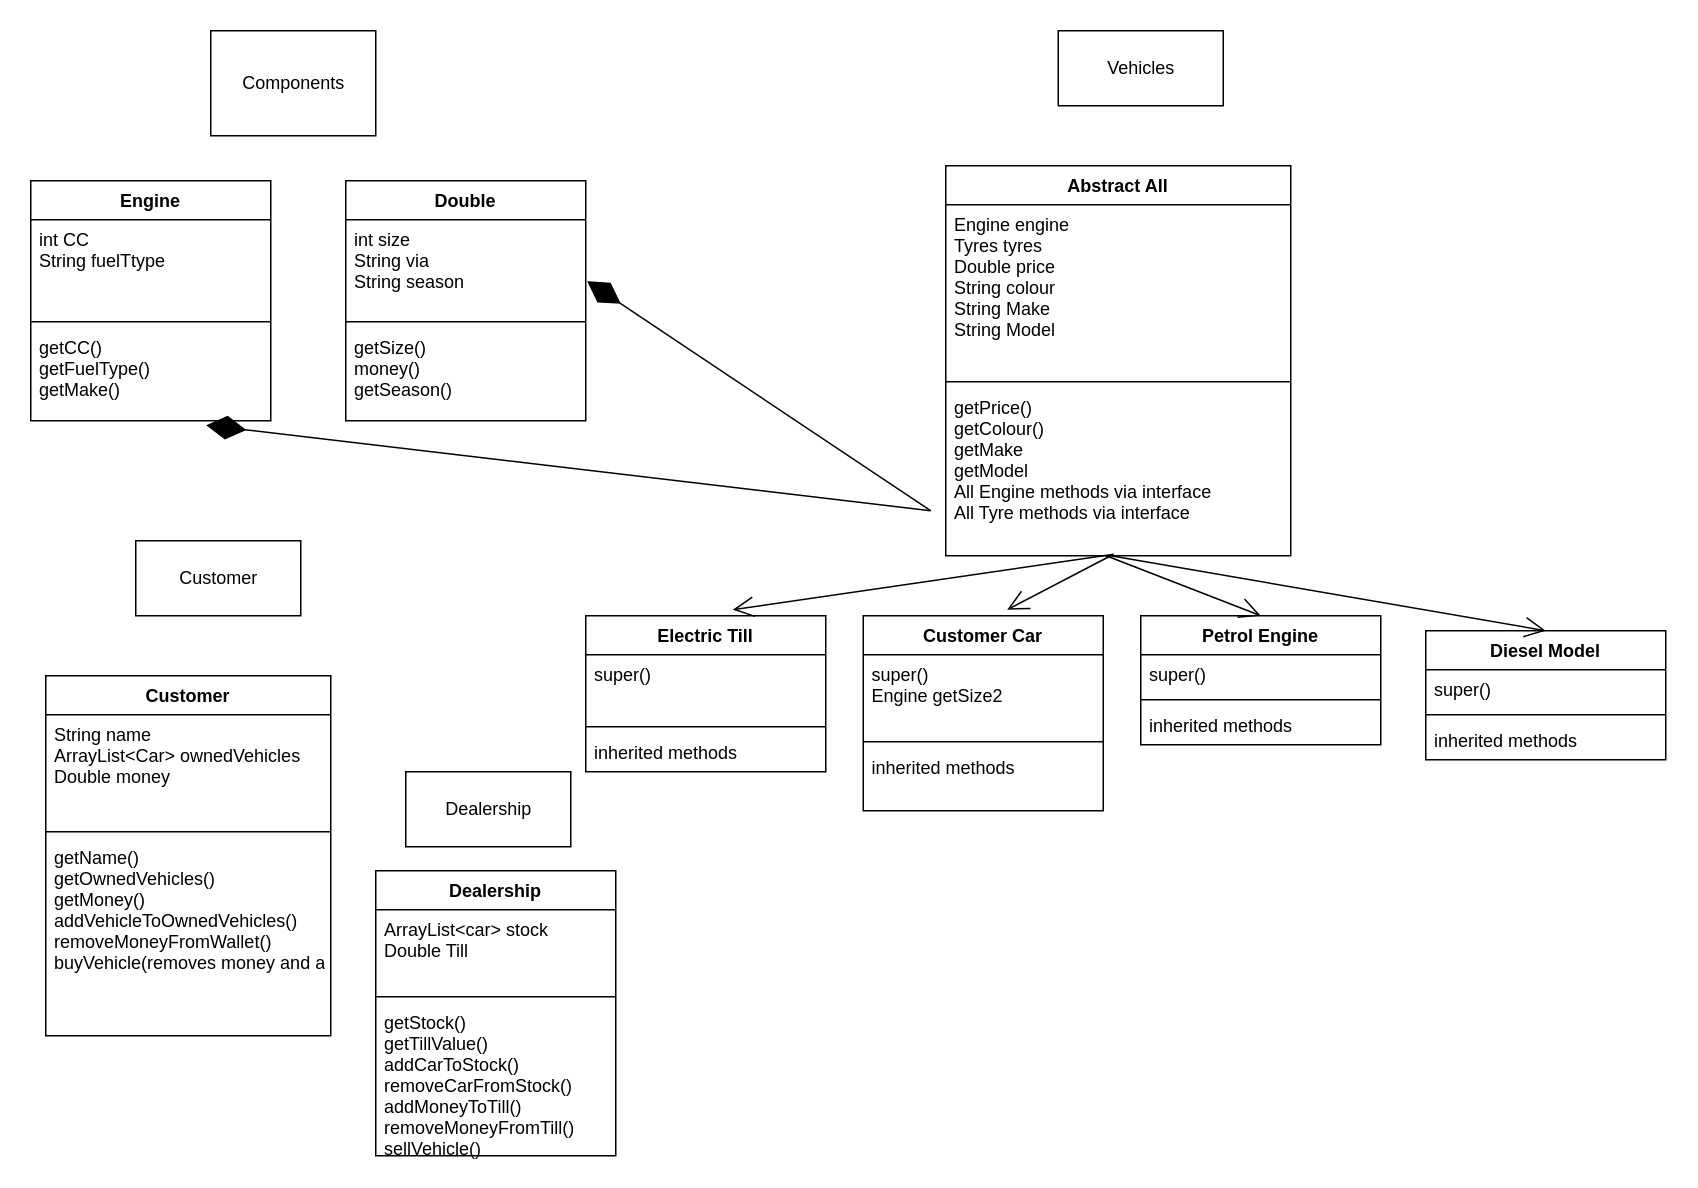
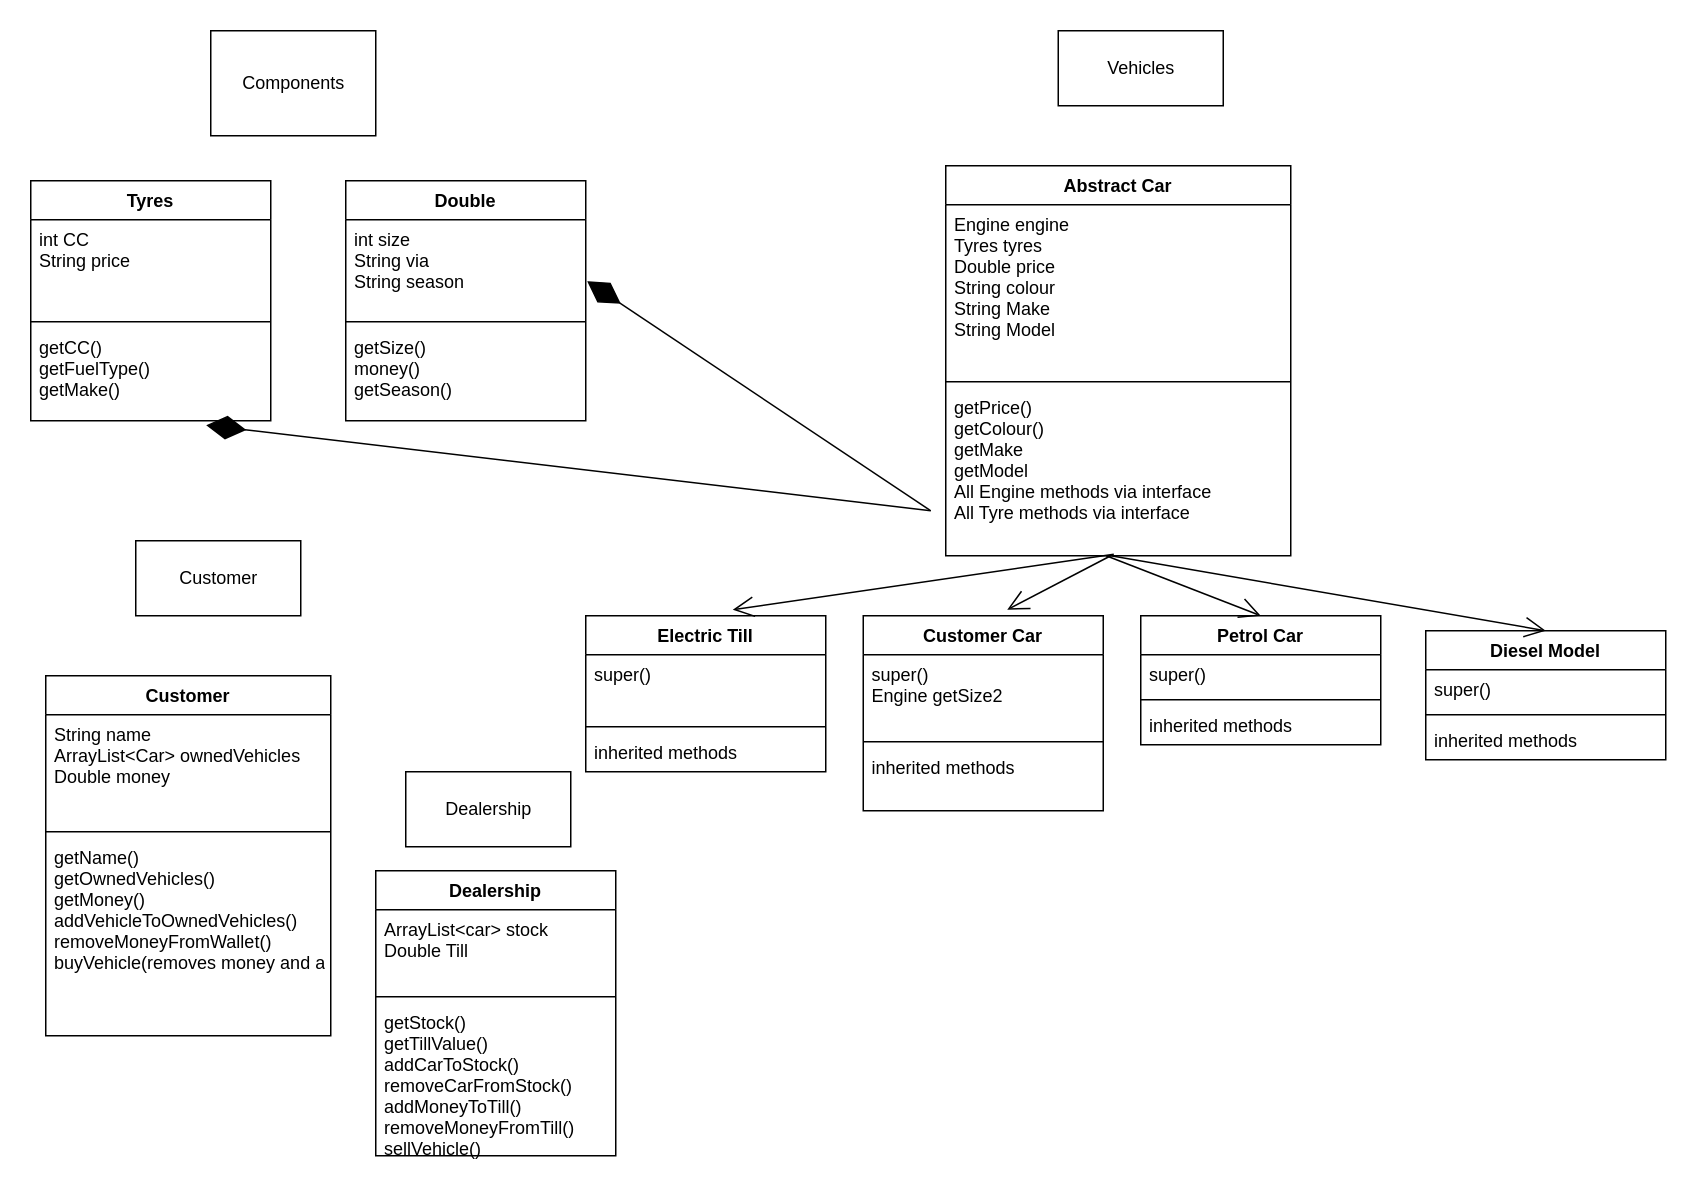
(1118, 186) -> (1118, 186)
(150, 201) -> (150, 201)
(65, 240) -> (65, 240)
(1260, 636) -> (1260, 636)
